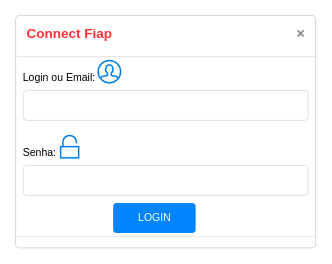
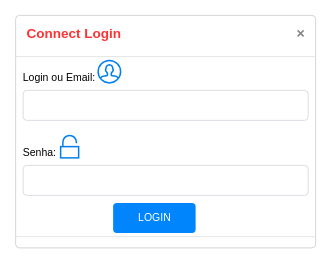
(68, 35) -> (72, 35)
